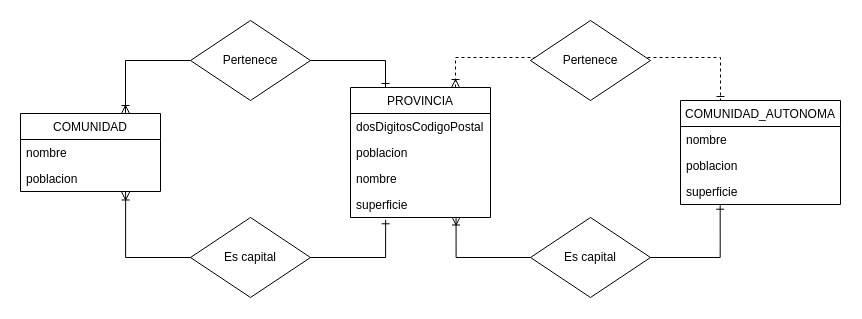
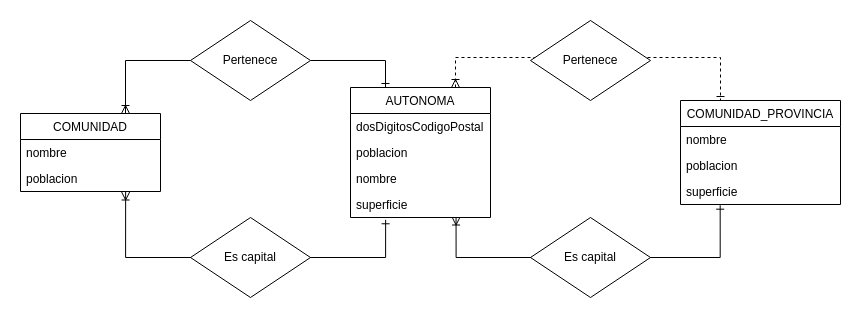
(420, 101) -> (420, 101)
(760, 114) -> (760, 114)
